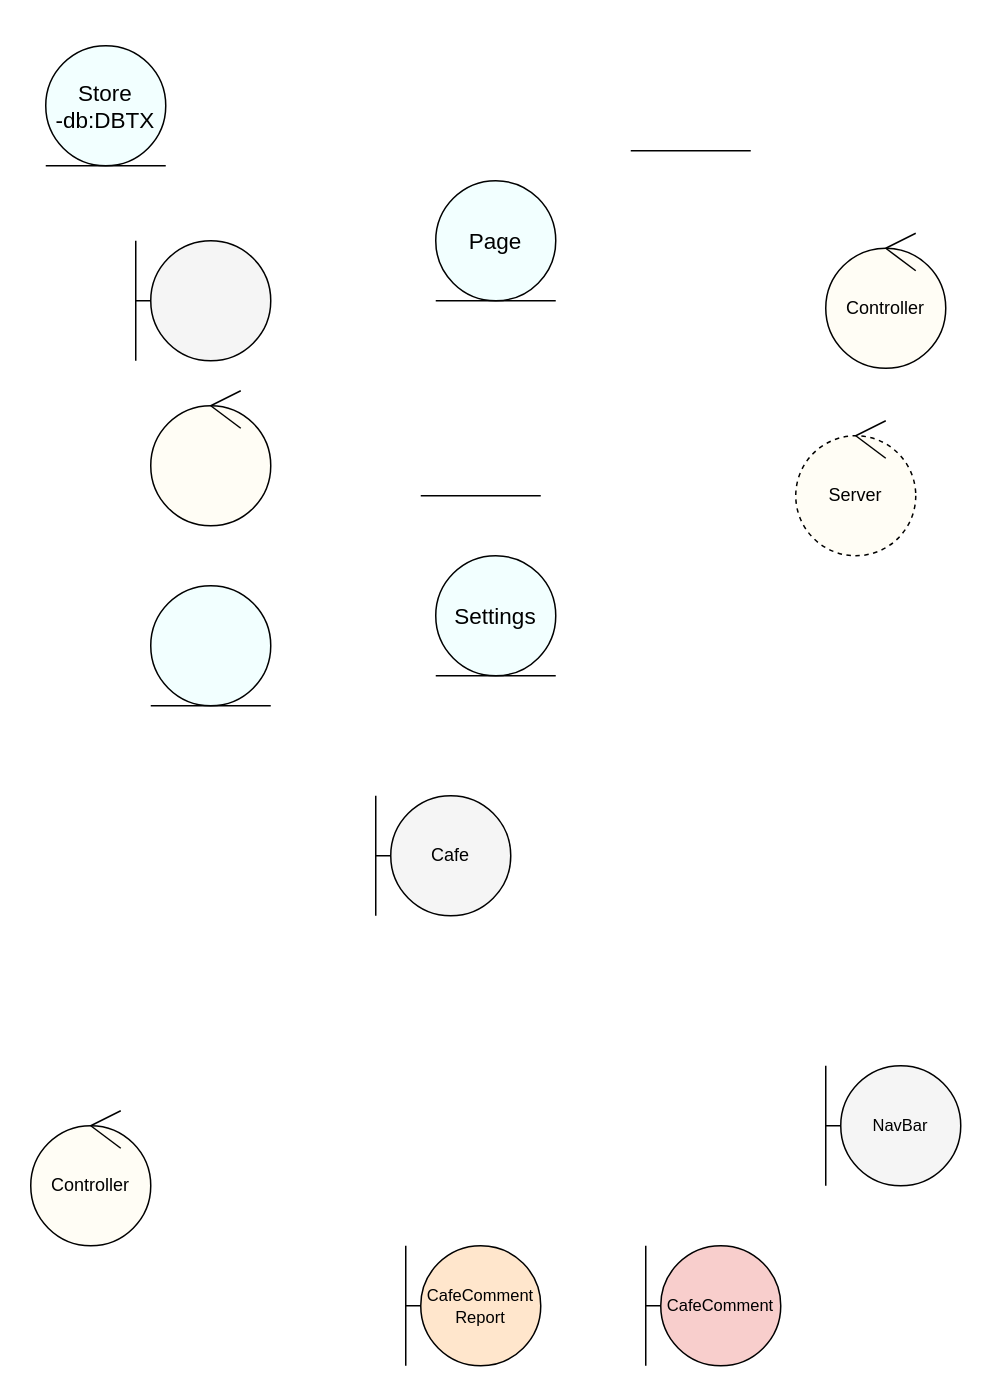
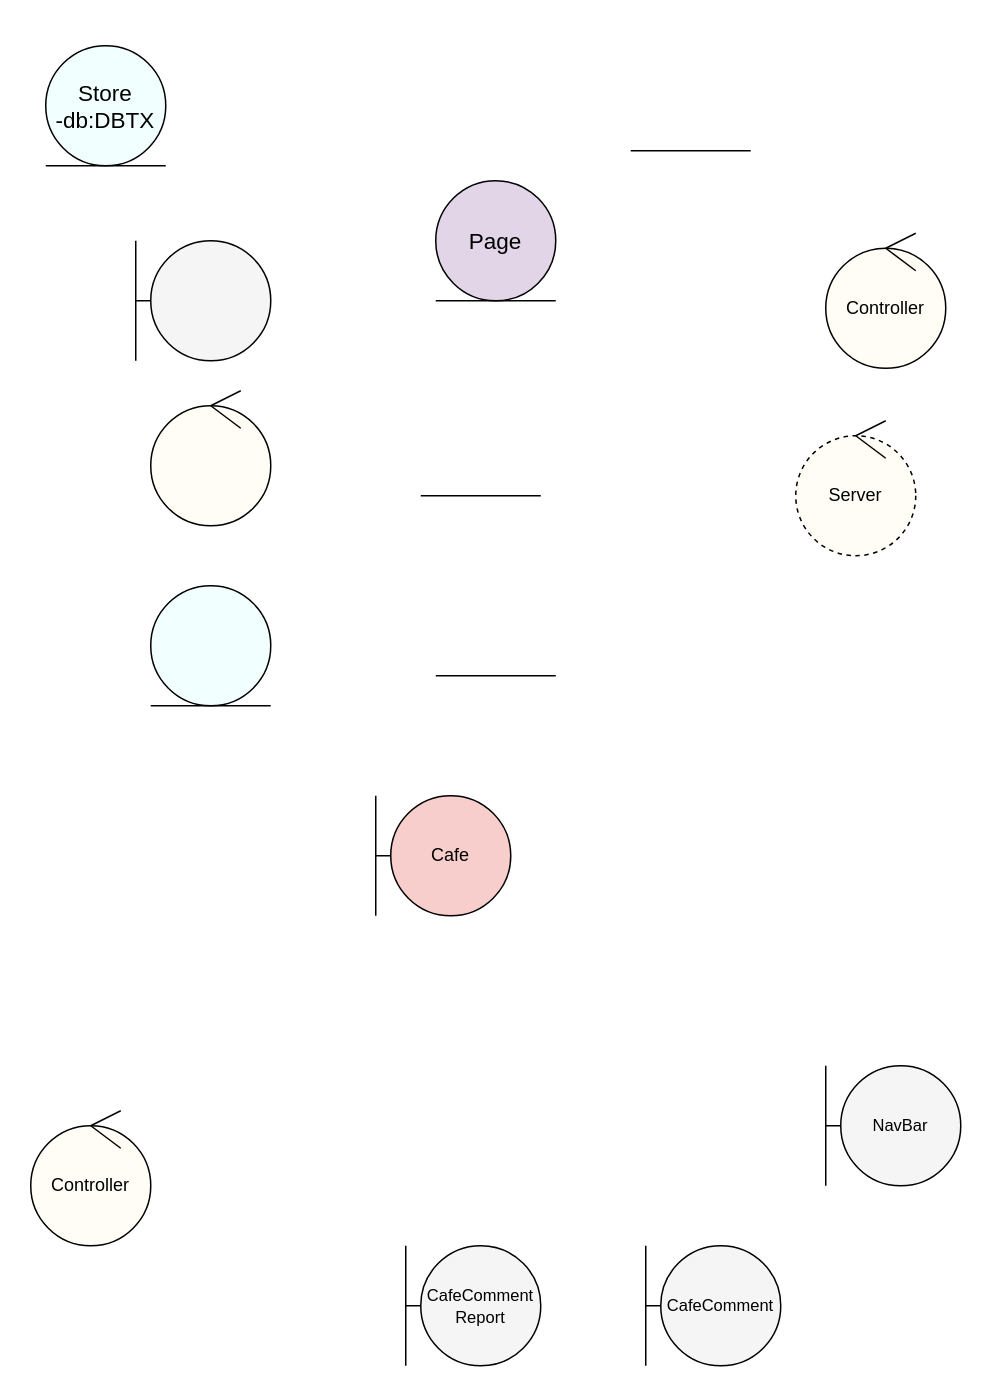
(496, 241) -> (496, 241)
(496, 616) -> none
(451, 856) -> (451, 856)
(481, 1306) -> (481, 1306)
(721, 1306) -> (721, 1306)
